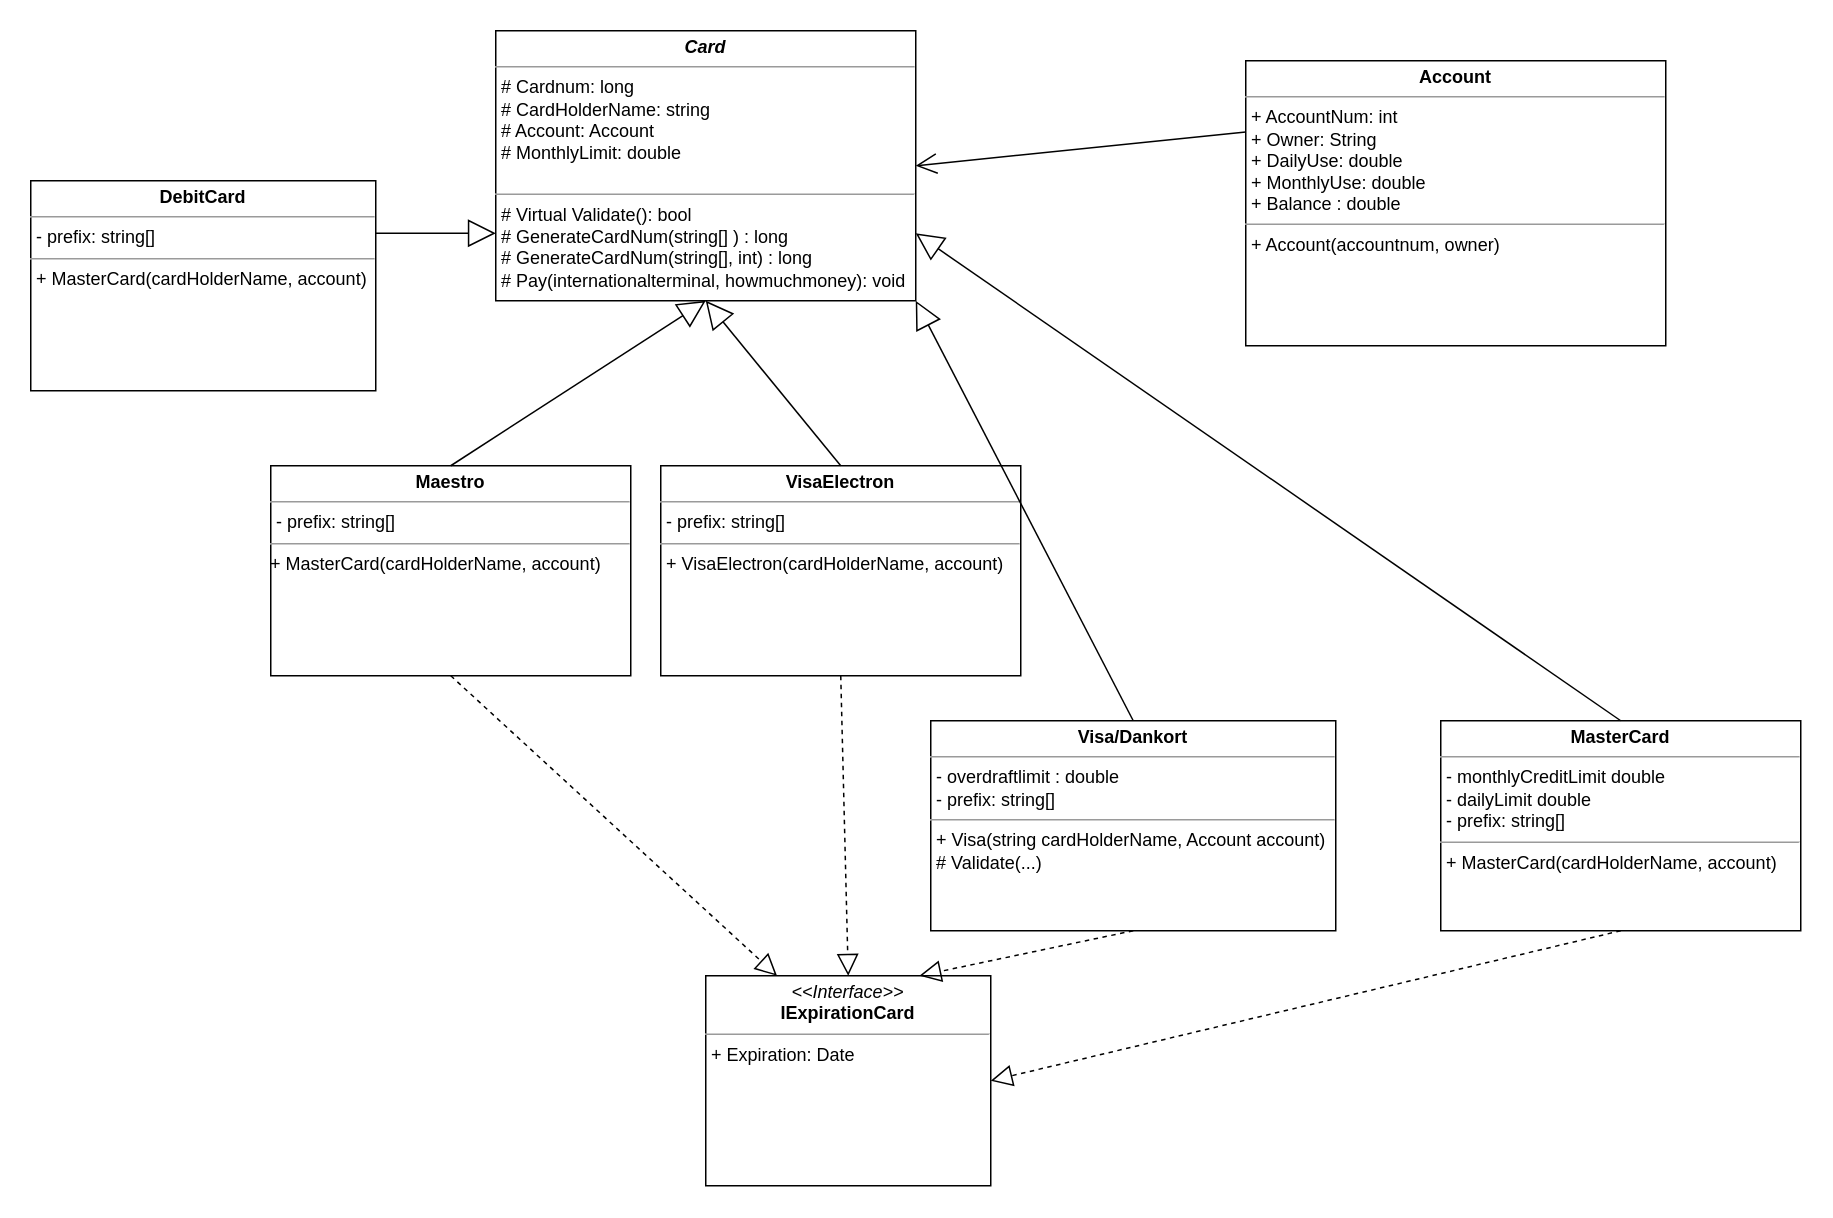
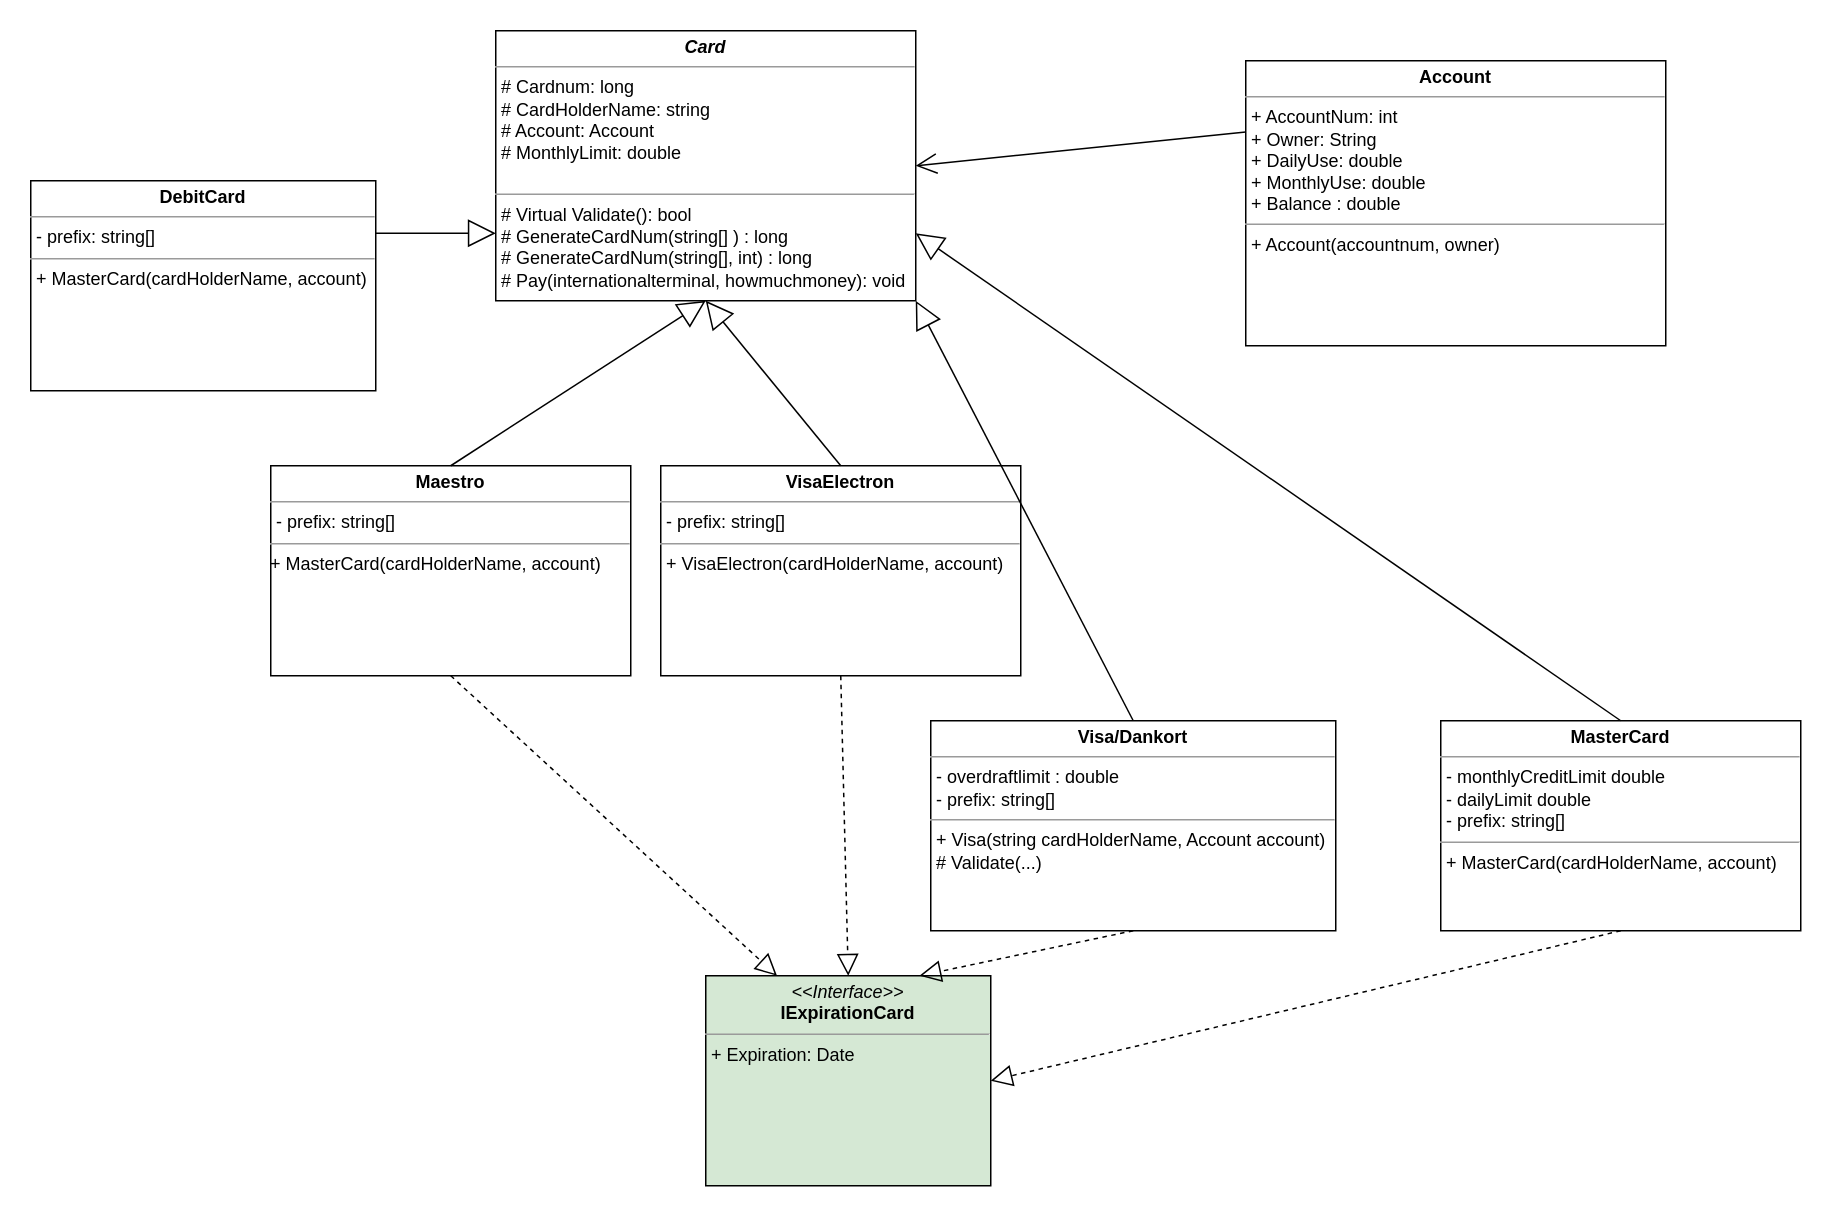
(848, 1081) -> (848, 1081)
